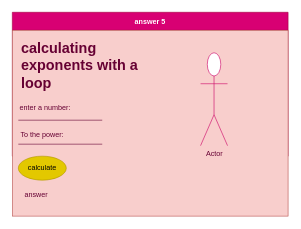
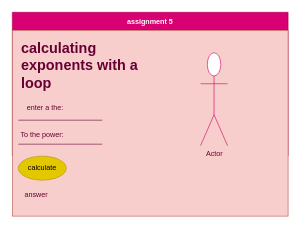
(150, 22) -> (150, 22)
(45, 108) -> (45, 108)
